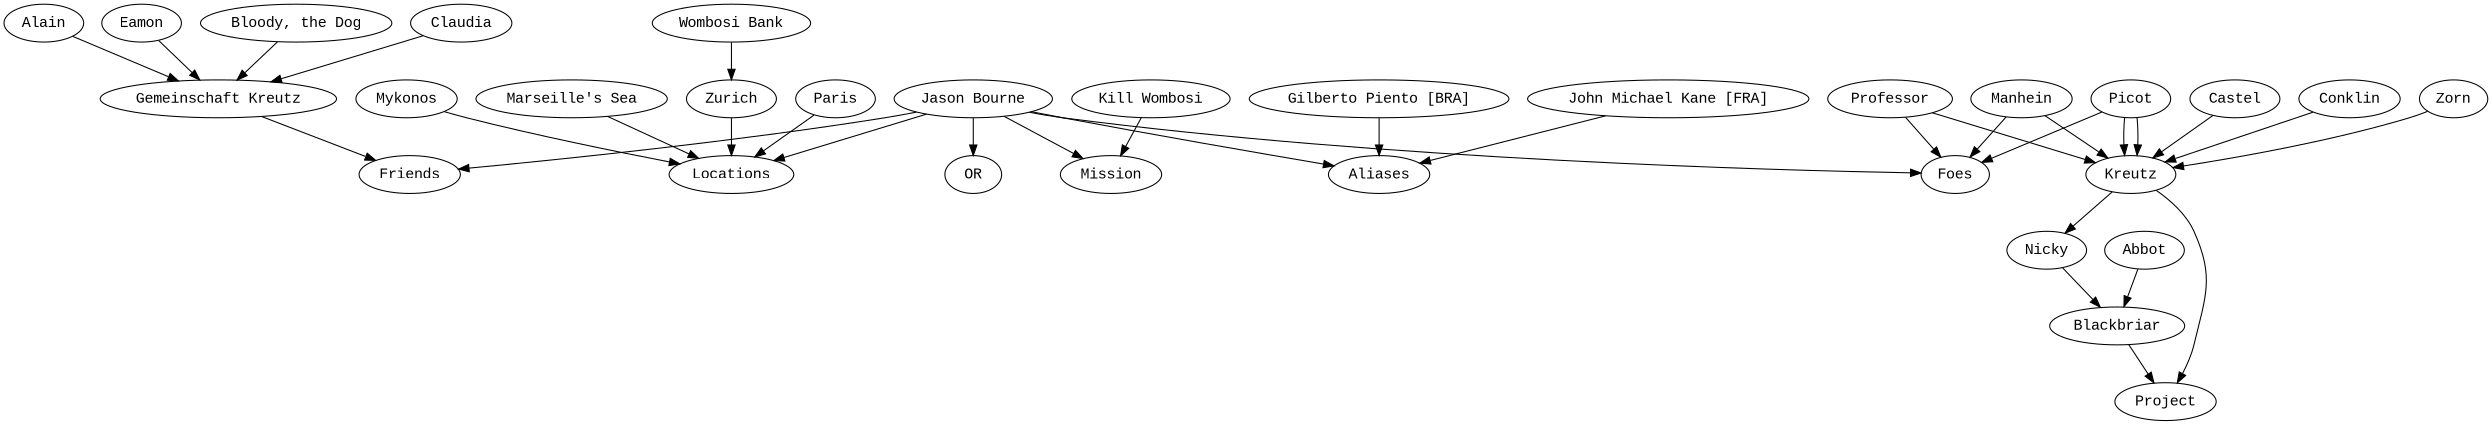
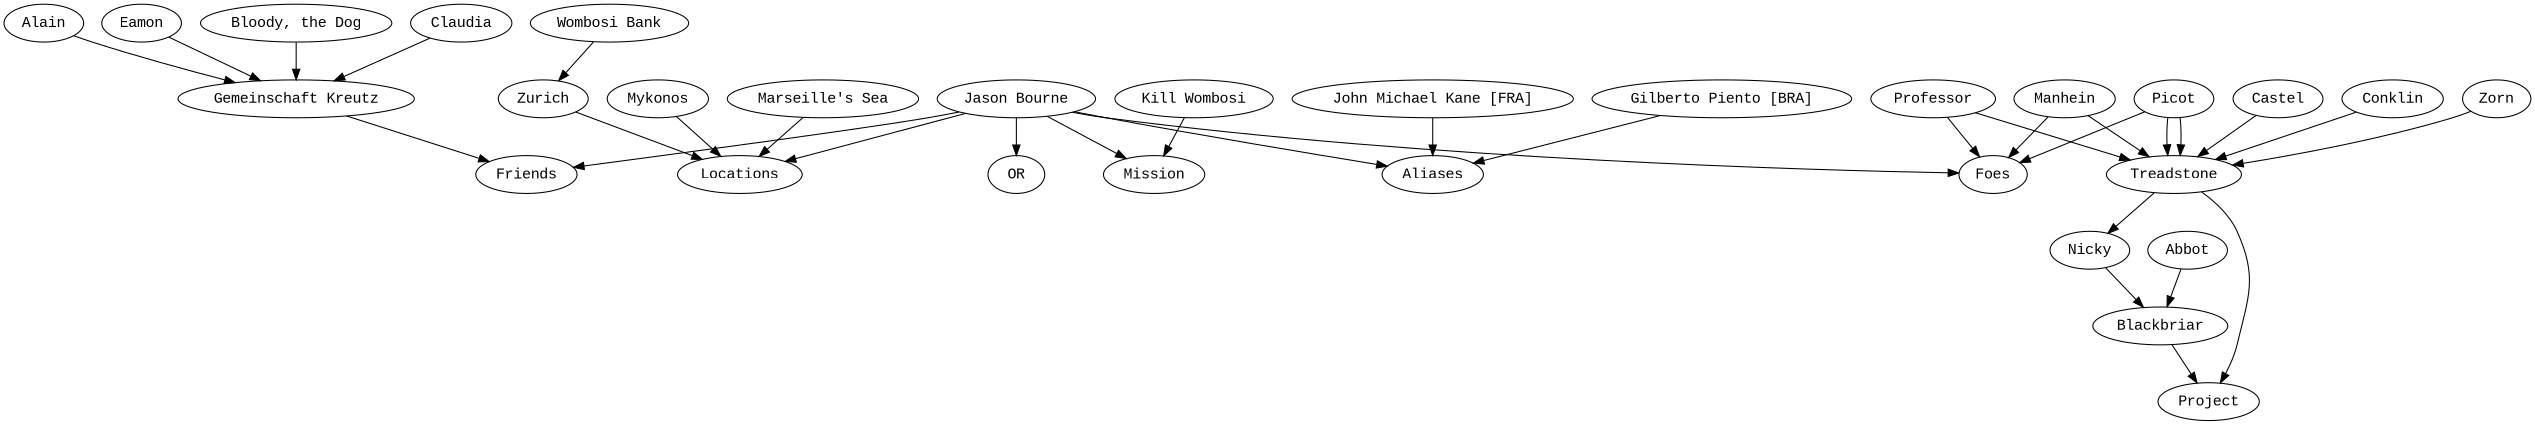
(836, 99) -> none
(2131, 175) -> (2174, 175)
